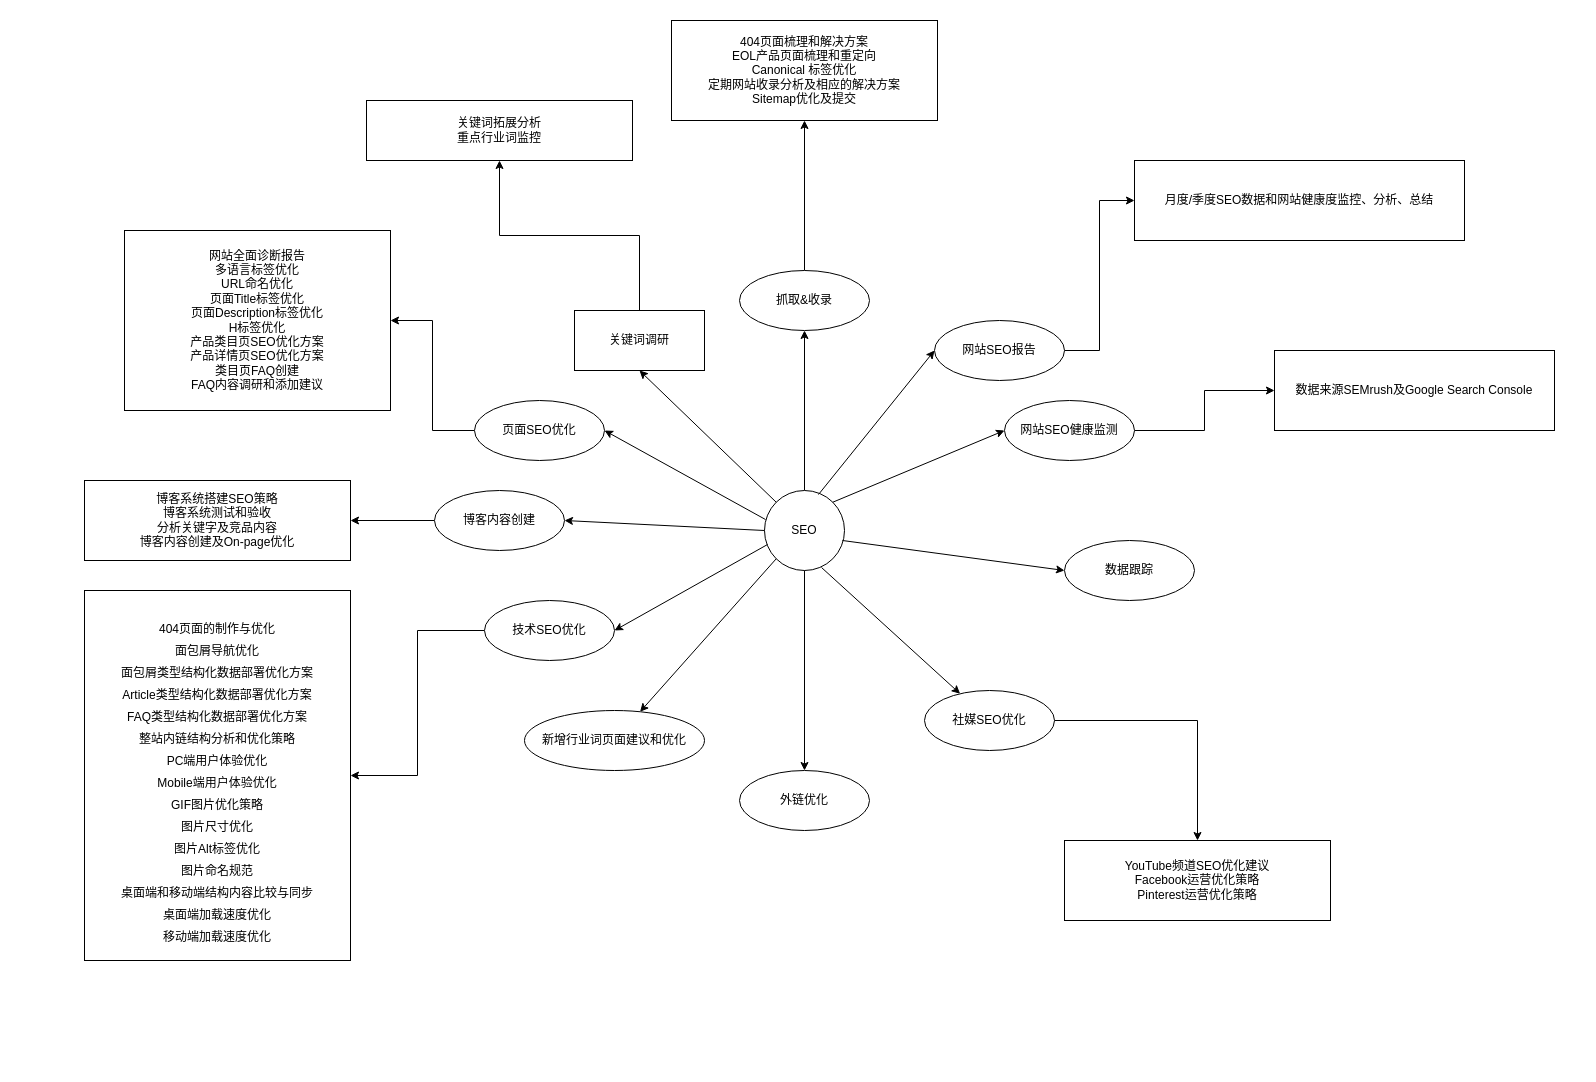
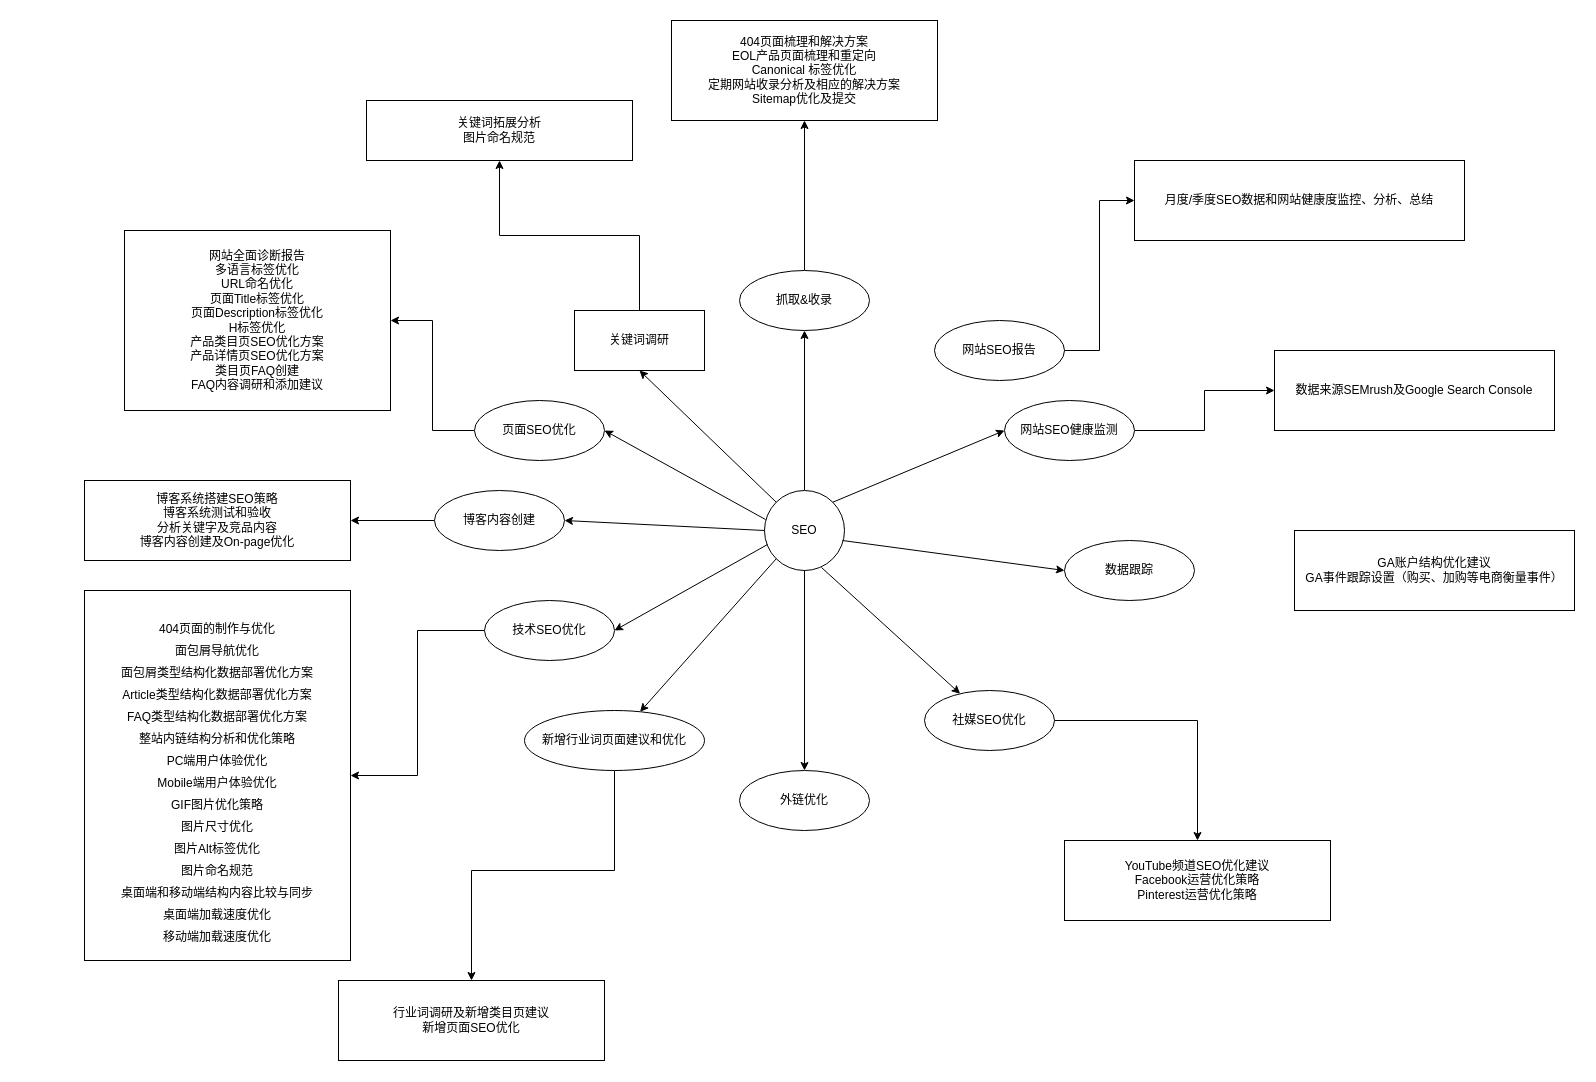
(500, 131) -> (500, 131)
(875, 425) -> none
none -> (1435, 571)
none -> (542, 871)
none -> (472, 1021)
